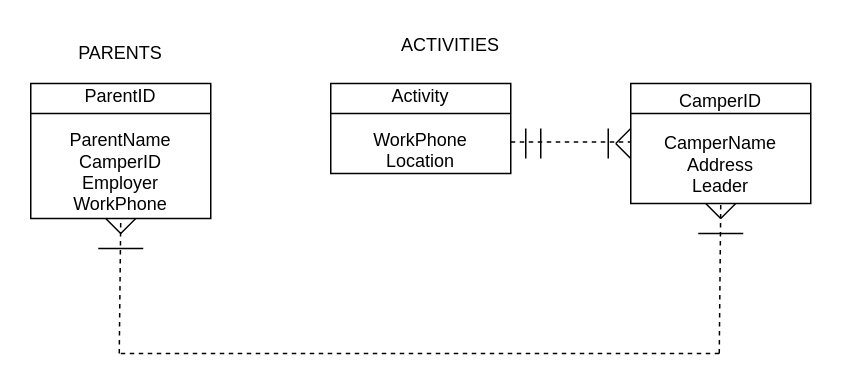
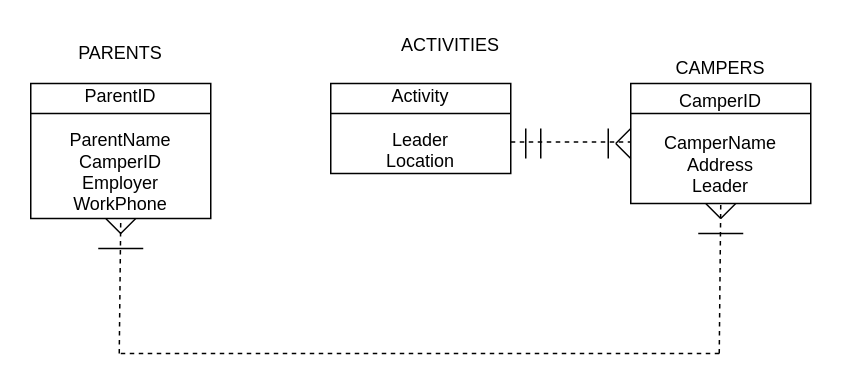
none -> (721, 68)
(421, 128) -> (421, 128)
